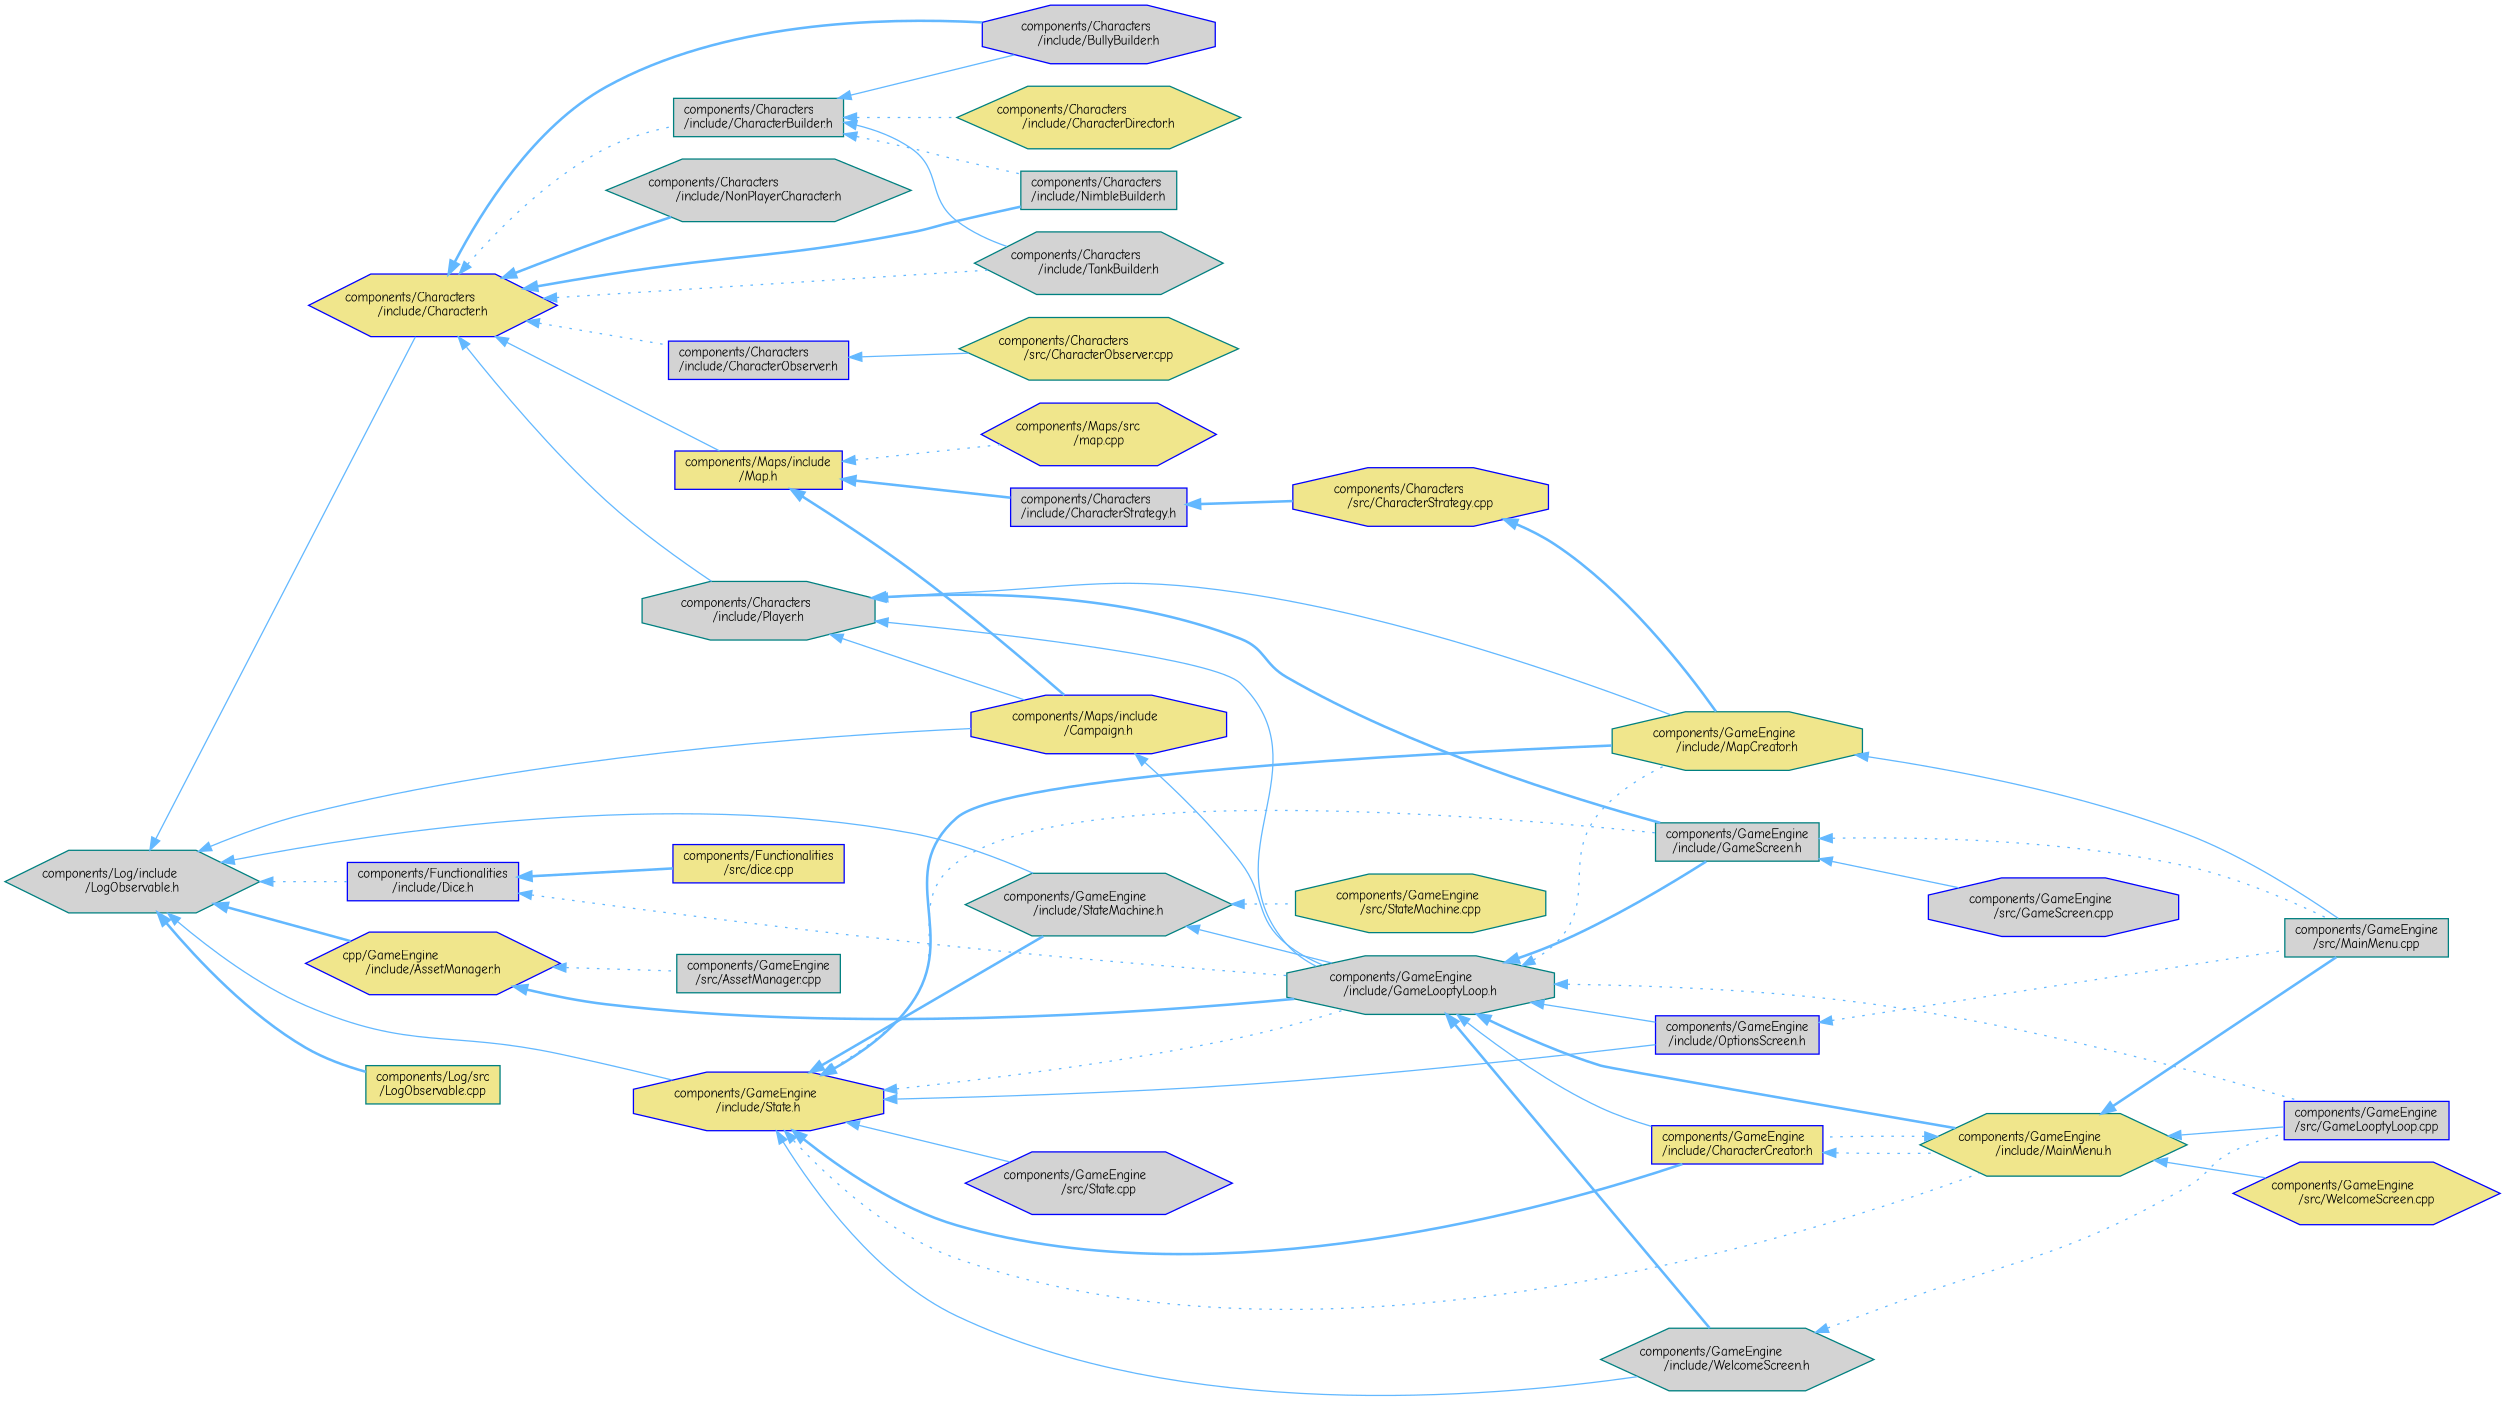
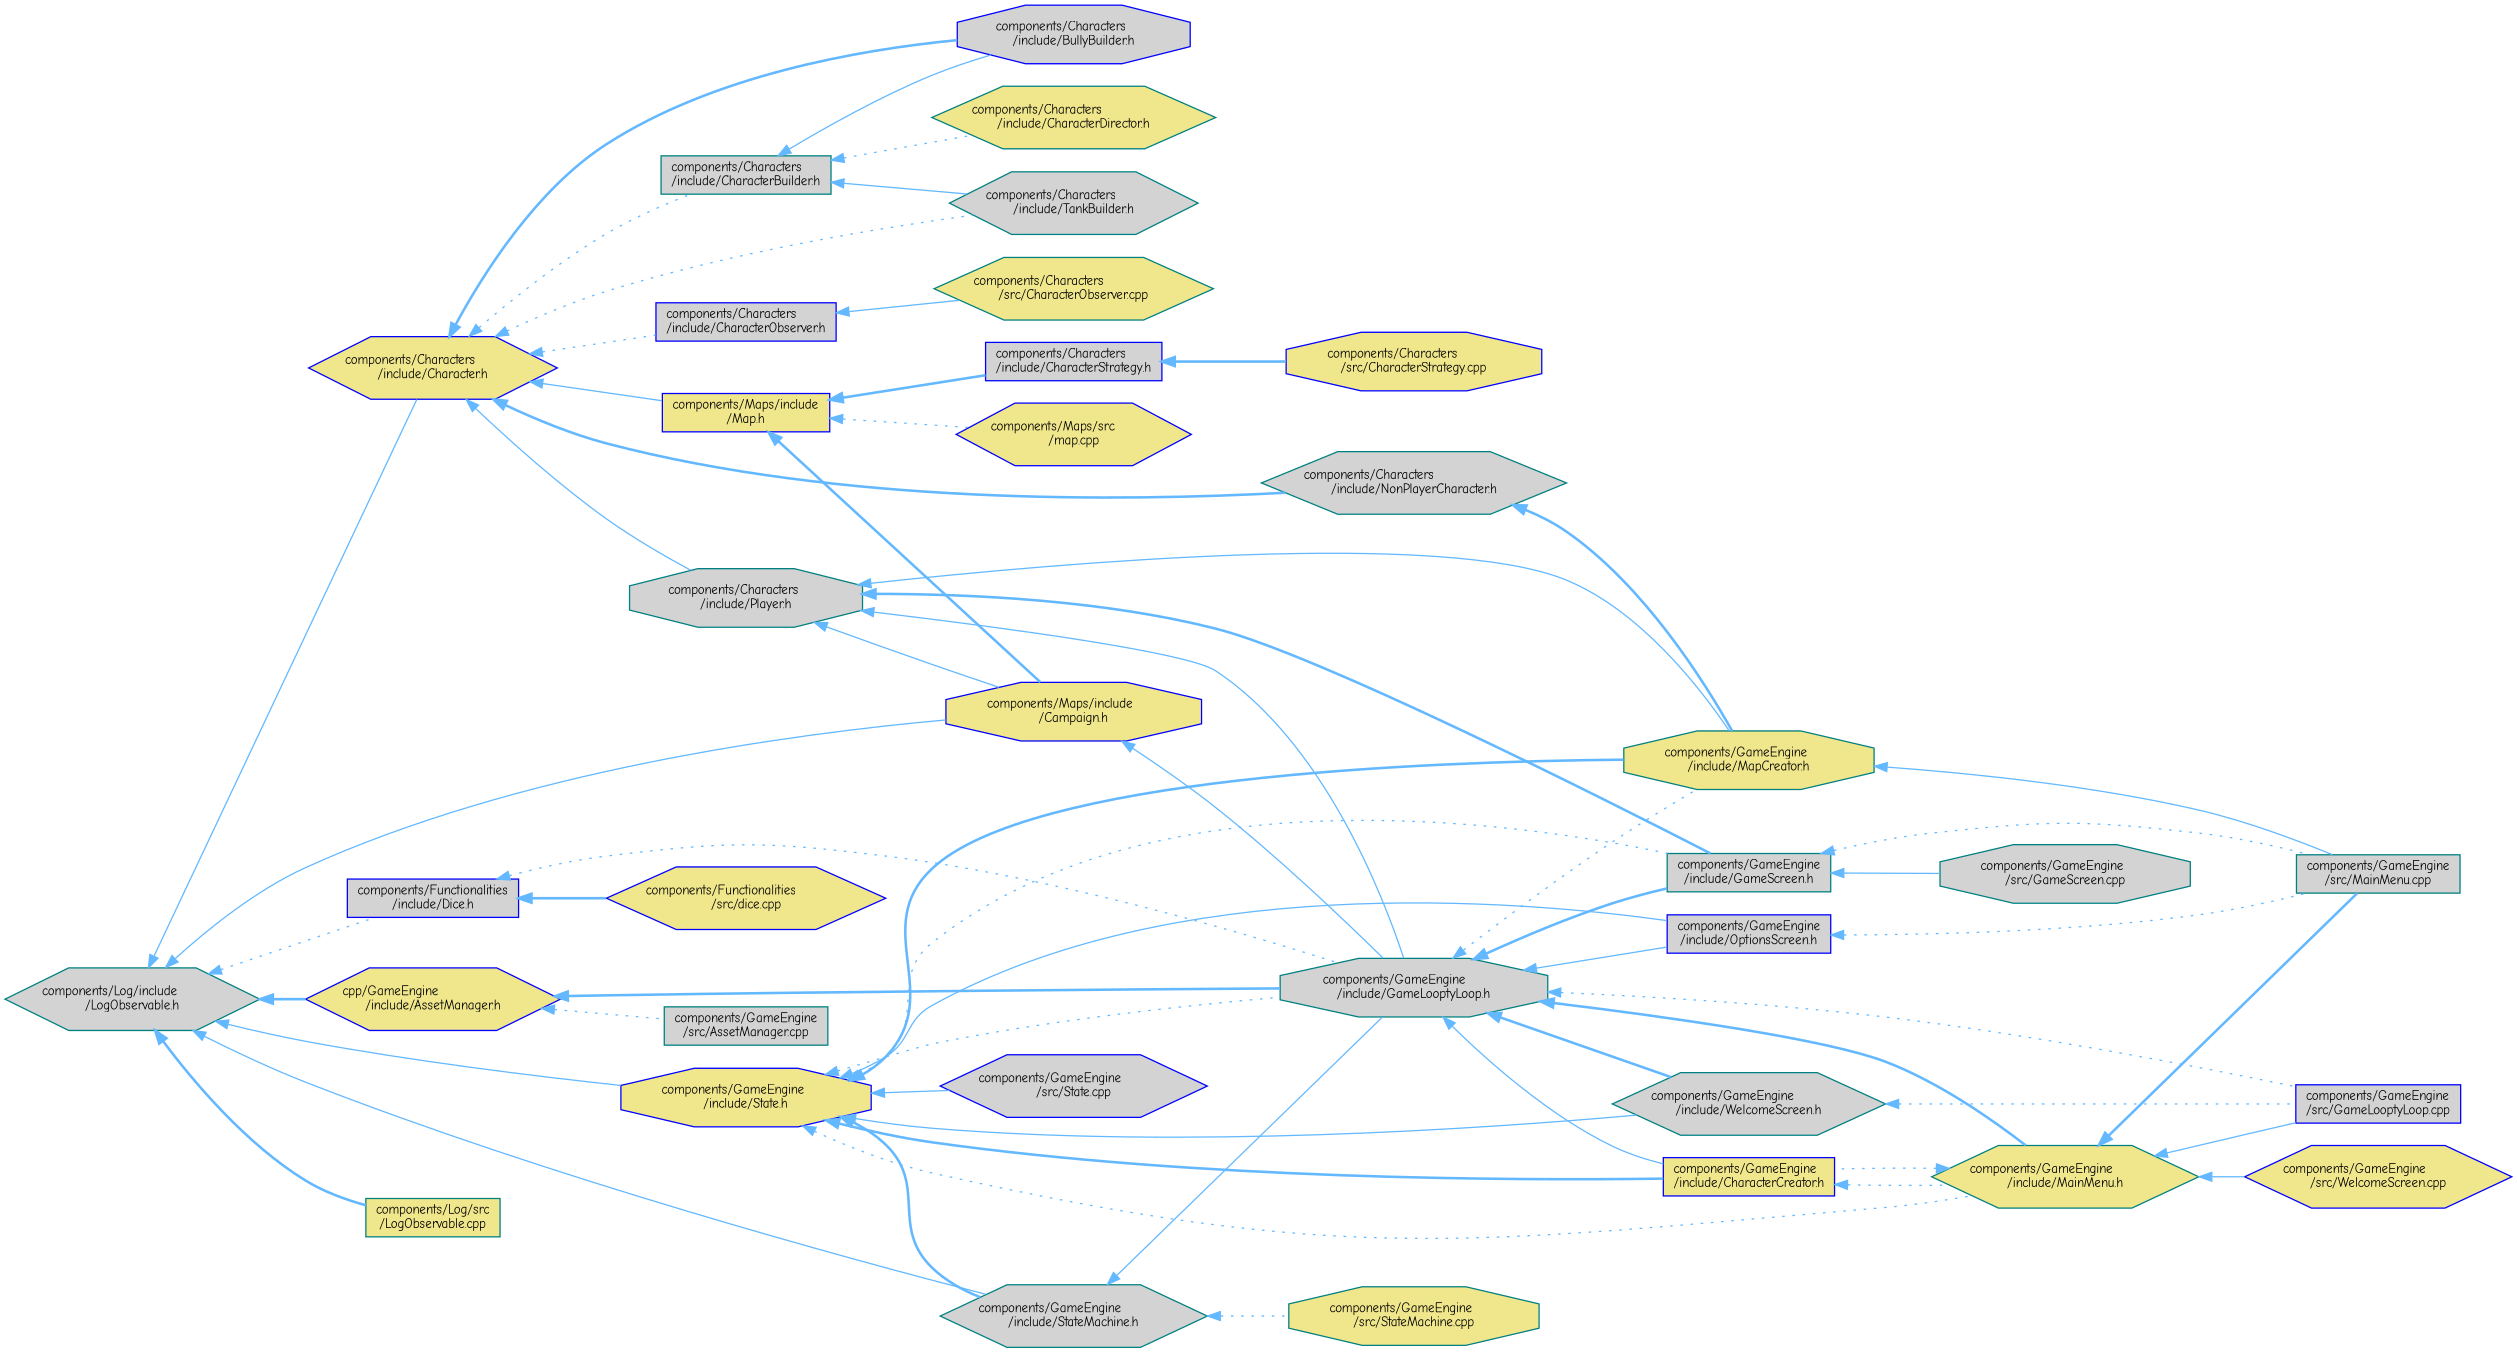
(1099, 190) -> none
(1627, 605) -> (1645, 604)
(759, 864) -> (746, 898)
(2054, 907) -> (2065, 874)
